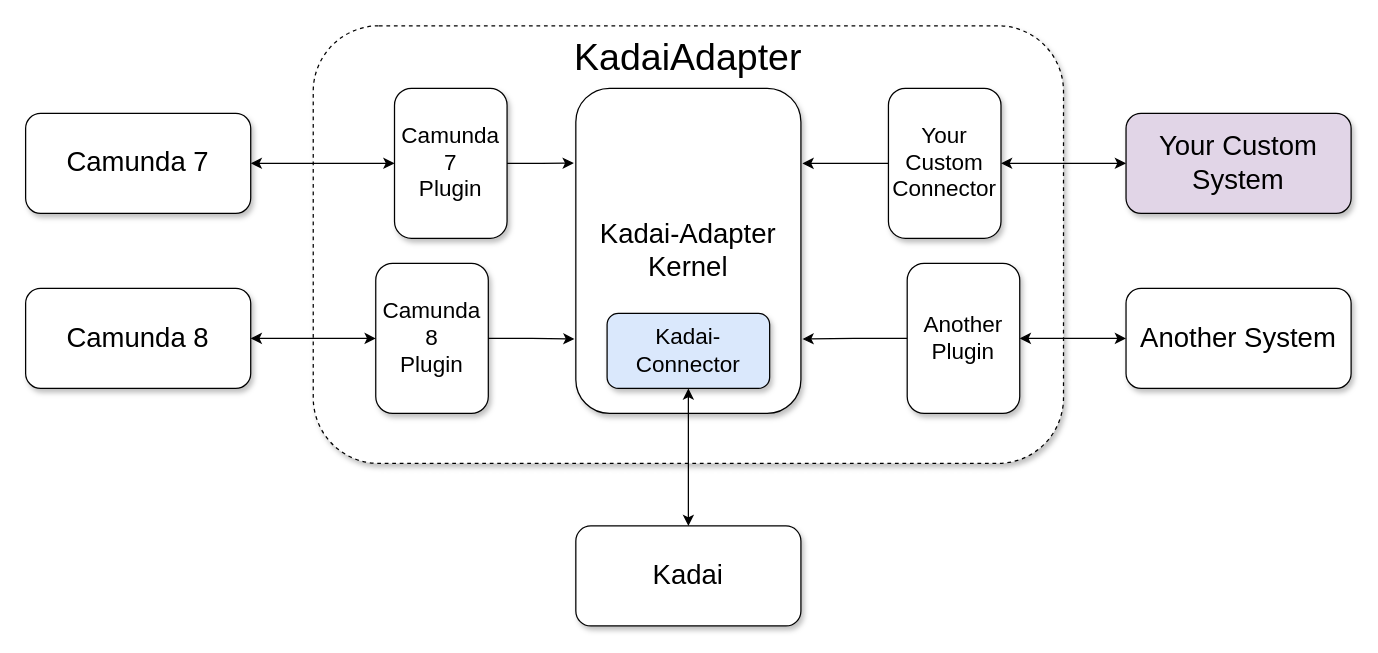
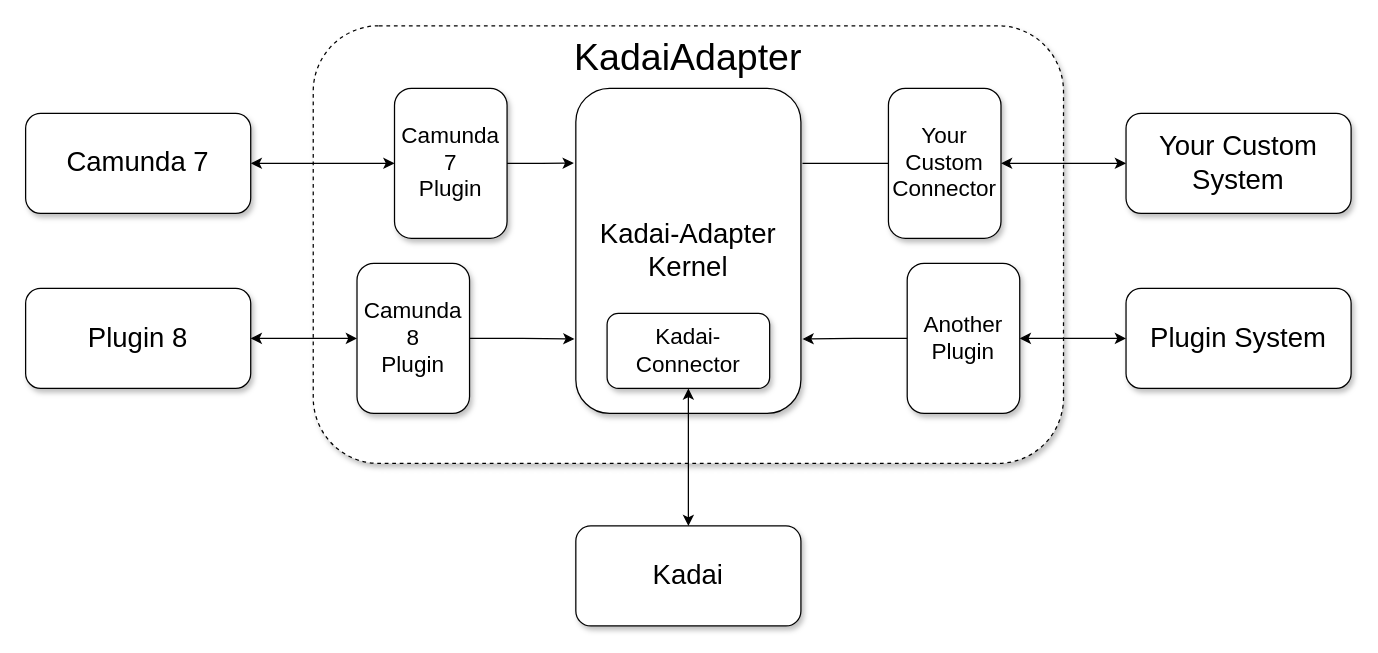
(812, 163) -> (808, 163)
(1238, 163) -> (1238, 163)
(138, 338) -> (138, 338)
(432, 338) -> (413, 338)
(1238, 338) -> (1238, 338)
(688, 351) -> (688, 351)
